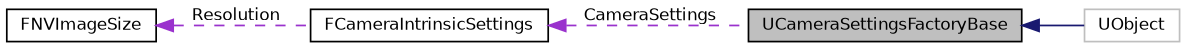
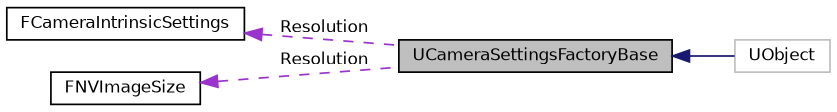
(648, 16) -> (322, 28)
(242, 25) -> (308, 74)
